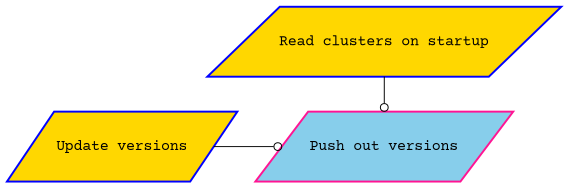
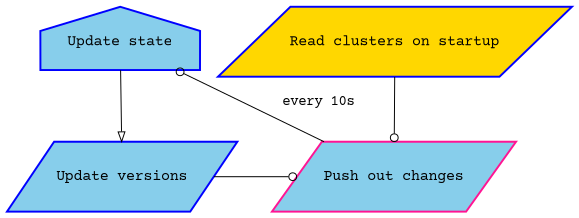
none -> (120, 42)
(122, 147) -> (122, 177)
(384, 147) -> (394, 177)
